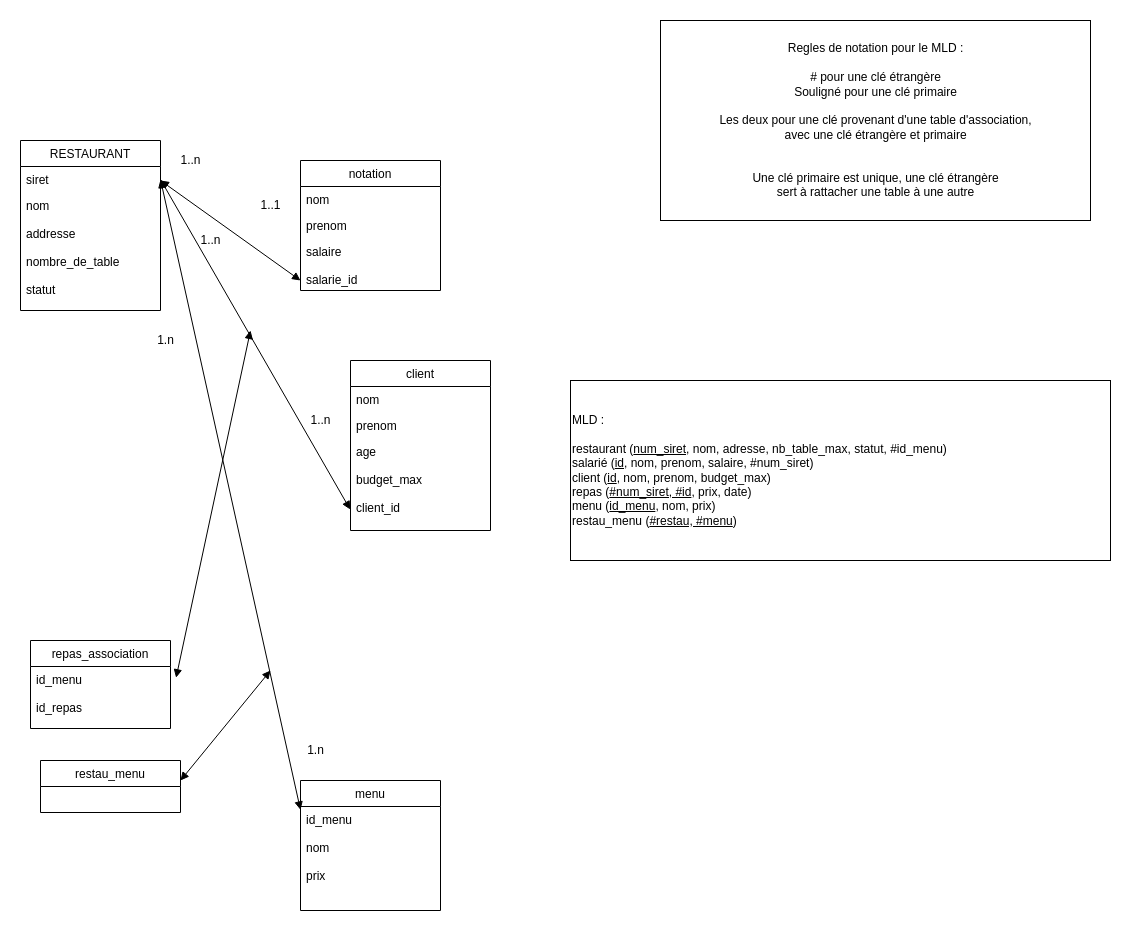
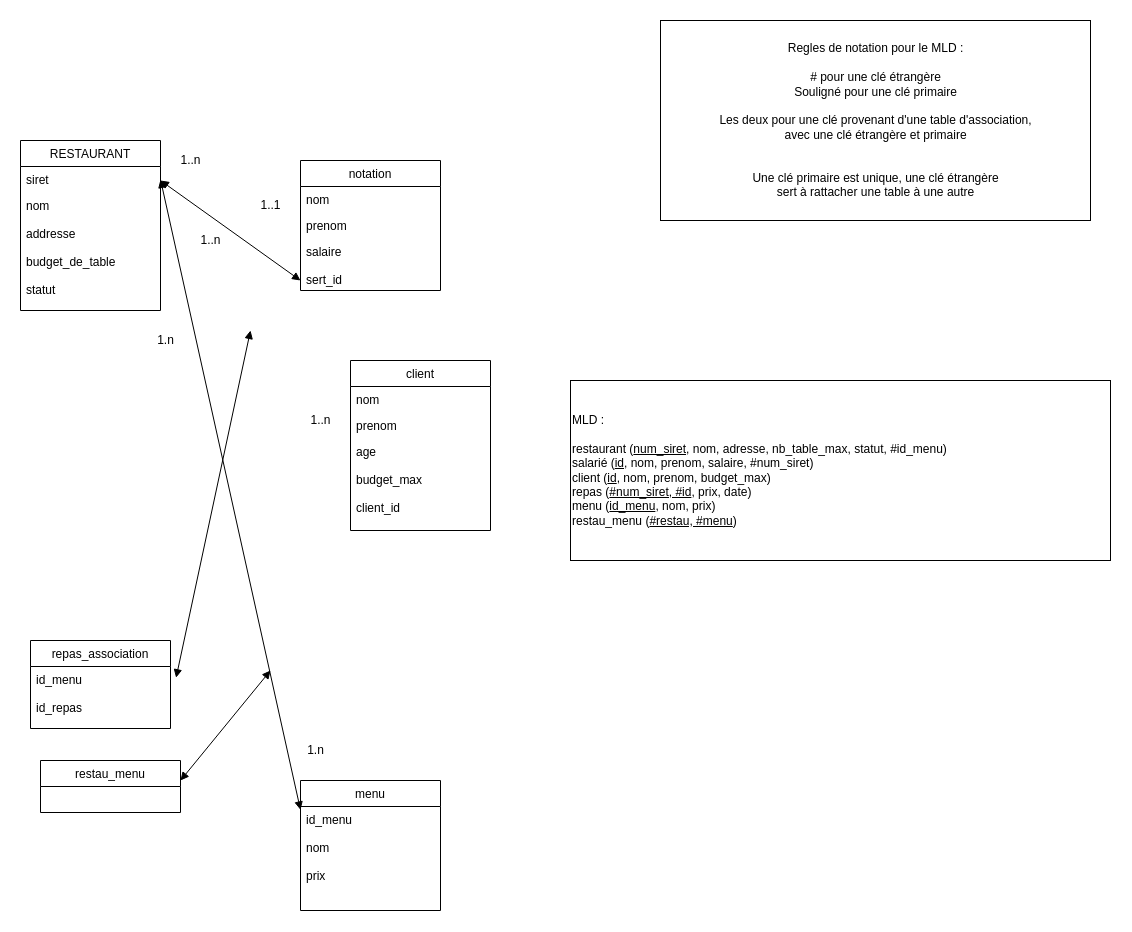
(36, 206) -> (36, 206)
(326, 252) -> (326, 252)
(255, 345) -> none
